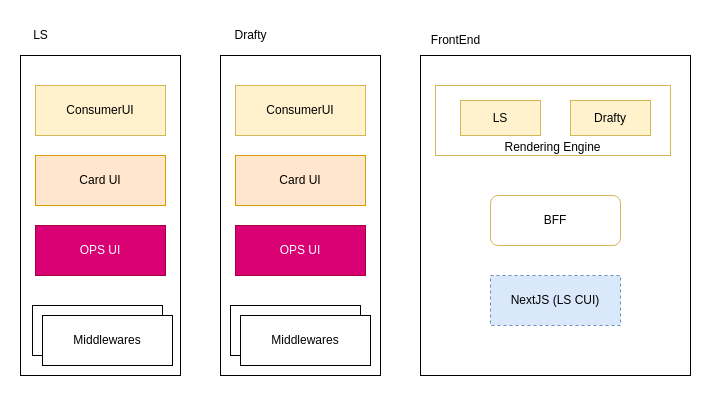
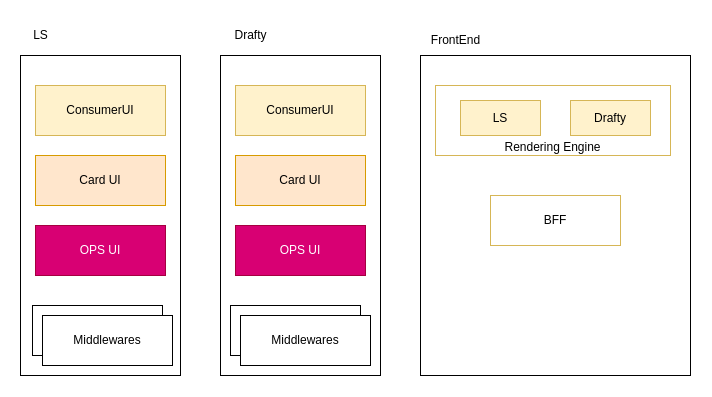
(556, 221) -> (556, 221)
(556, 301) -> none
